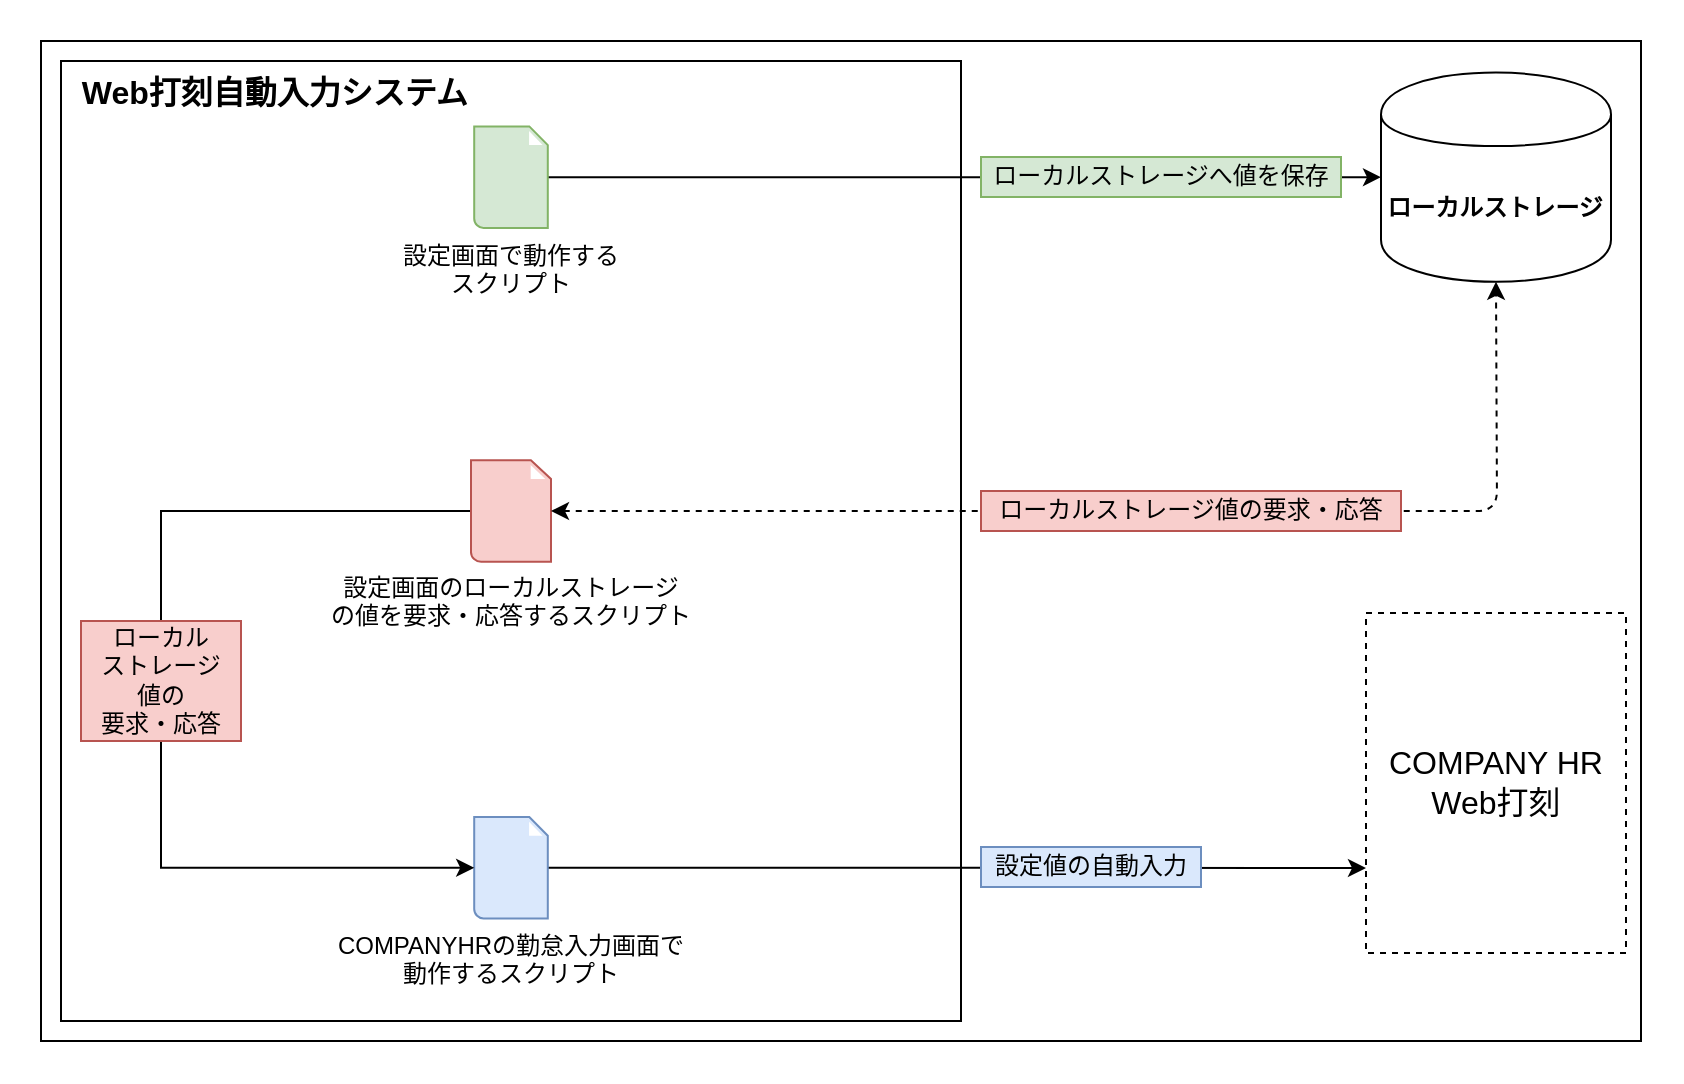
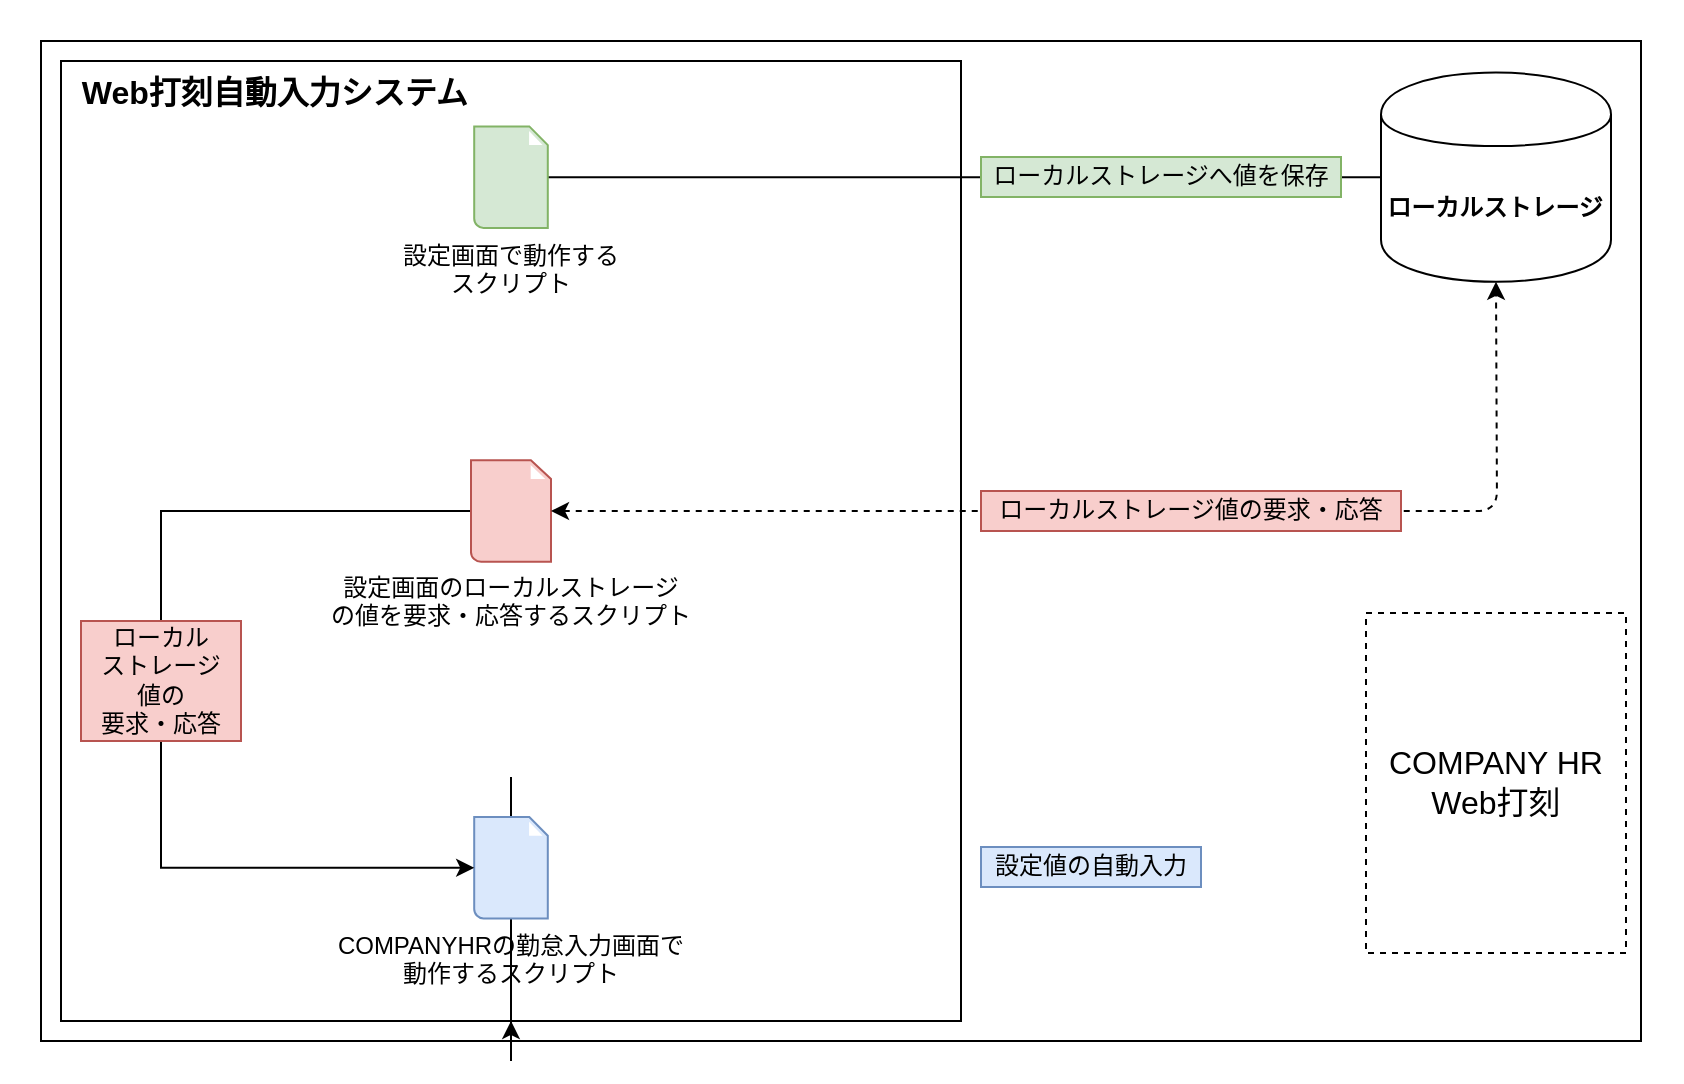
(1366, 177) -> (1371, 177)
(764, 868) -> (511, 1003)
